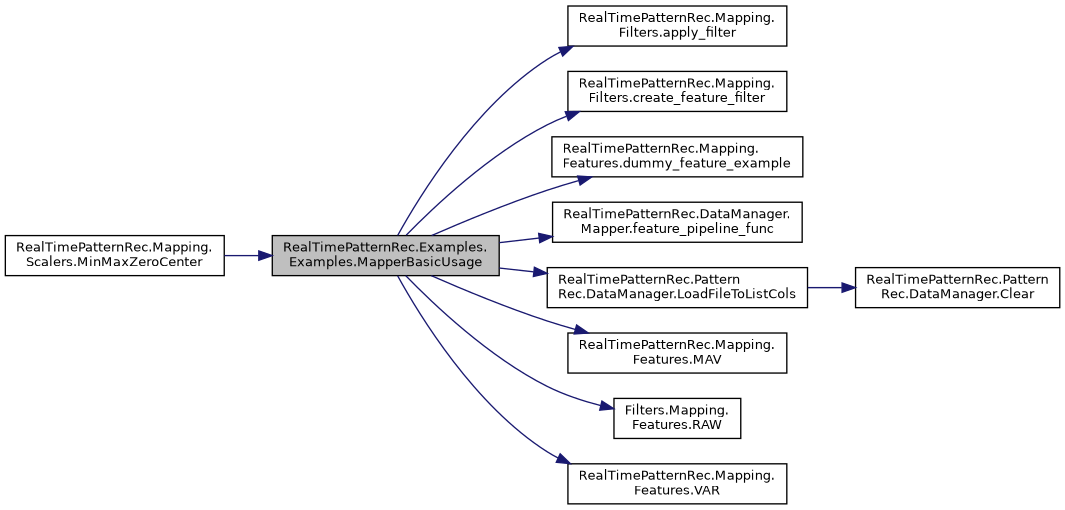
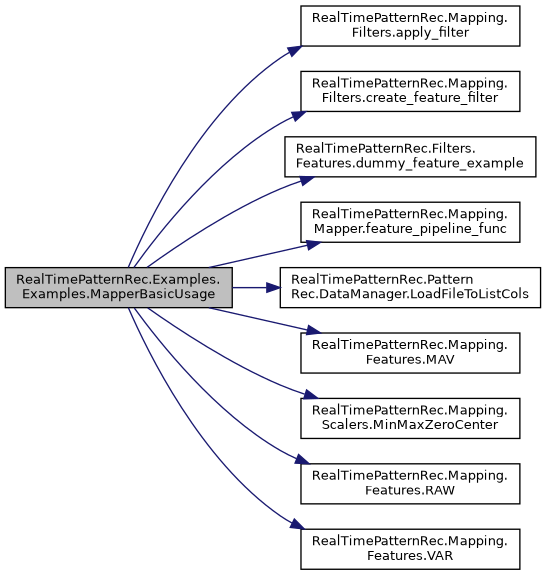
(677, 157) -> (410, 157)
(677, 222) -> (410, 222)
(242, 256) -> (223, 356)
(958, 288) -> none
(677, 418) -> (410, 484)
